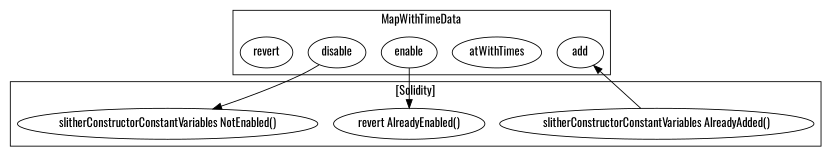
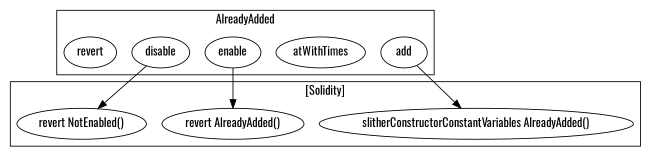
(422, 20) -> (245, 20)
(620, 90) -> (439, 87)
(168, 124) -> (82, 124)
(409, 124) -> (233, 124)
